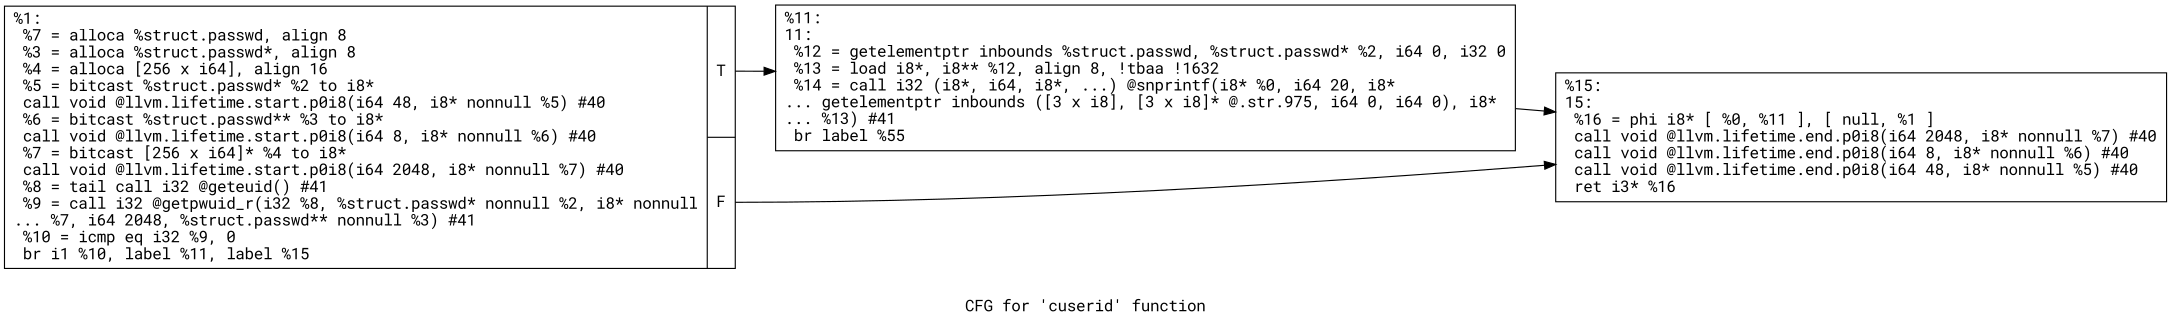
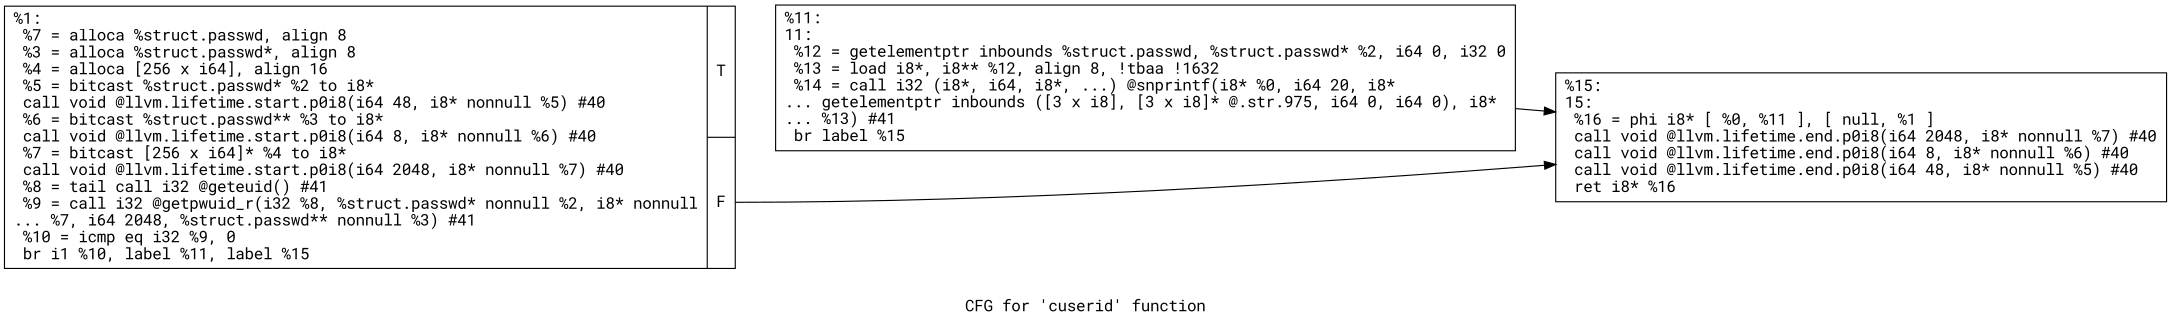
(750, 71) -> none
(845, 136) -> (845, 136)
(1621, 187) -> (1621, 187)
